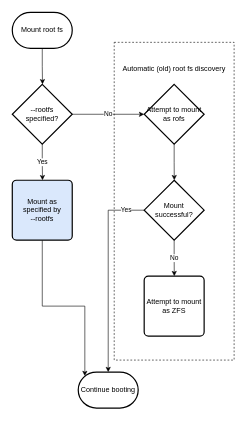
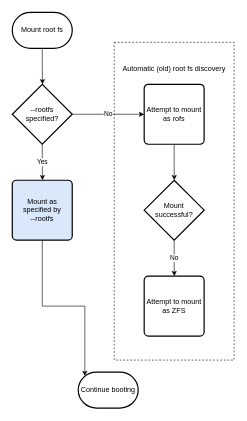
(174, 114) -> (174, 114)
(126, 210) -> none
